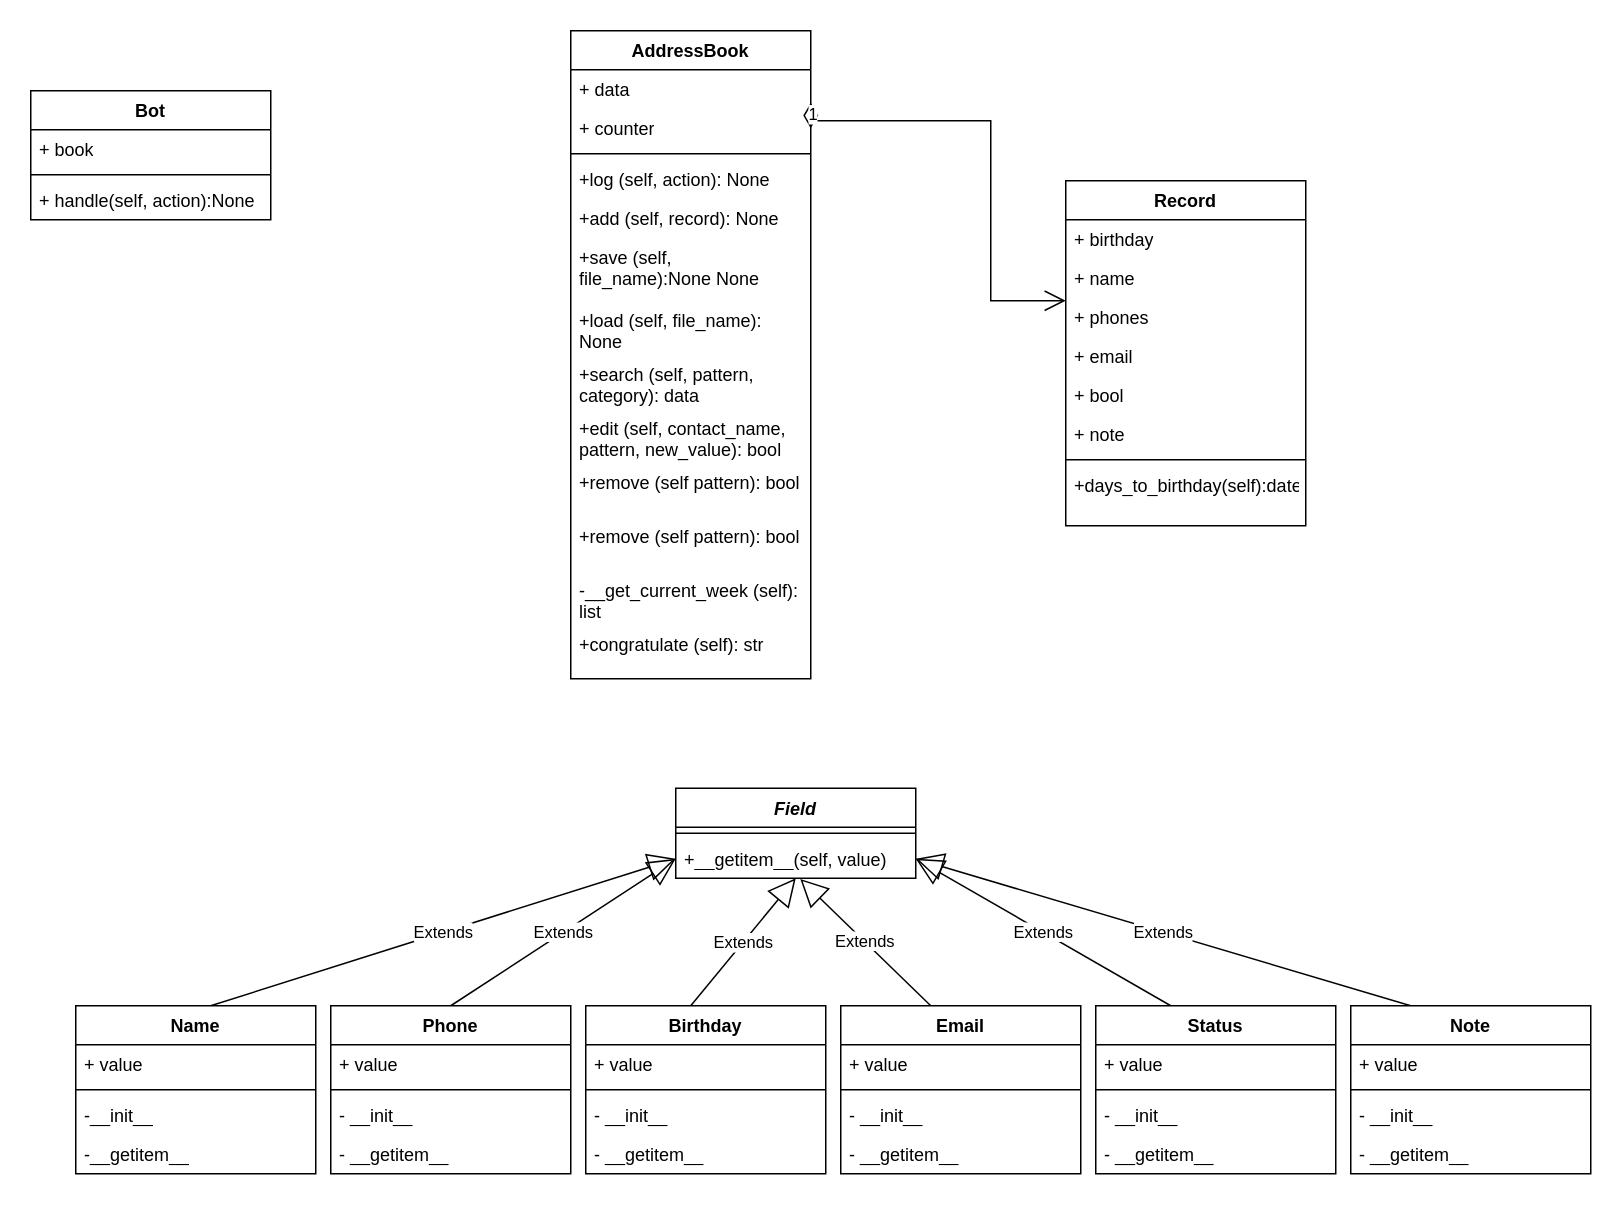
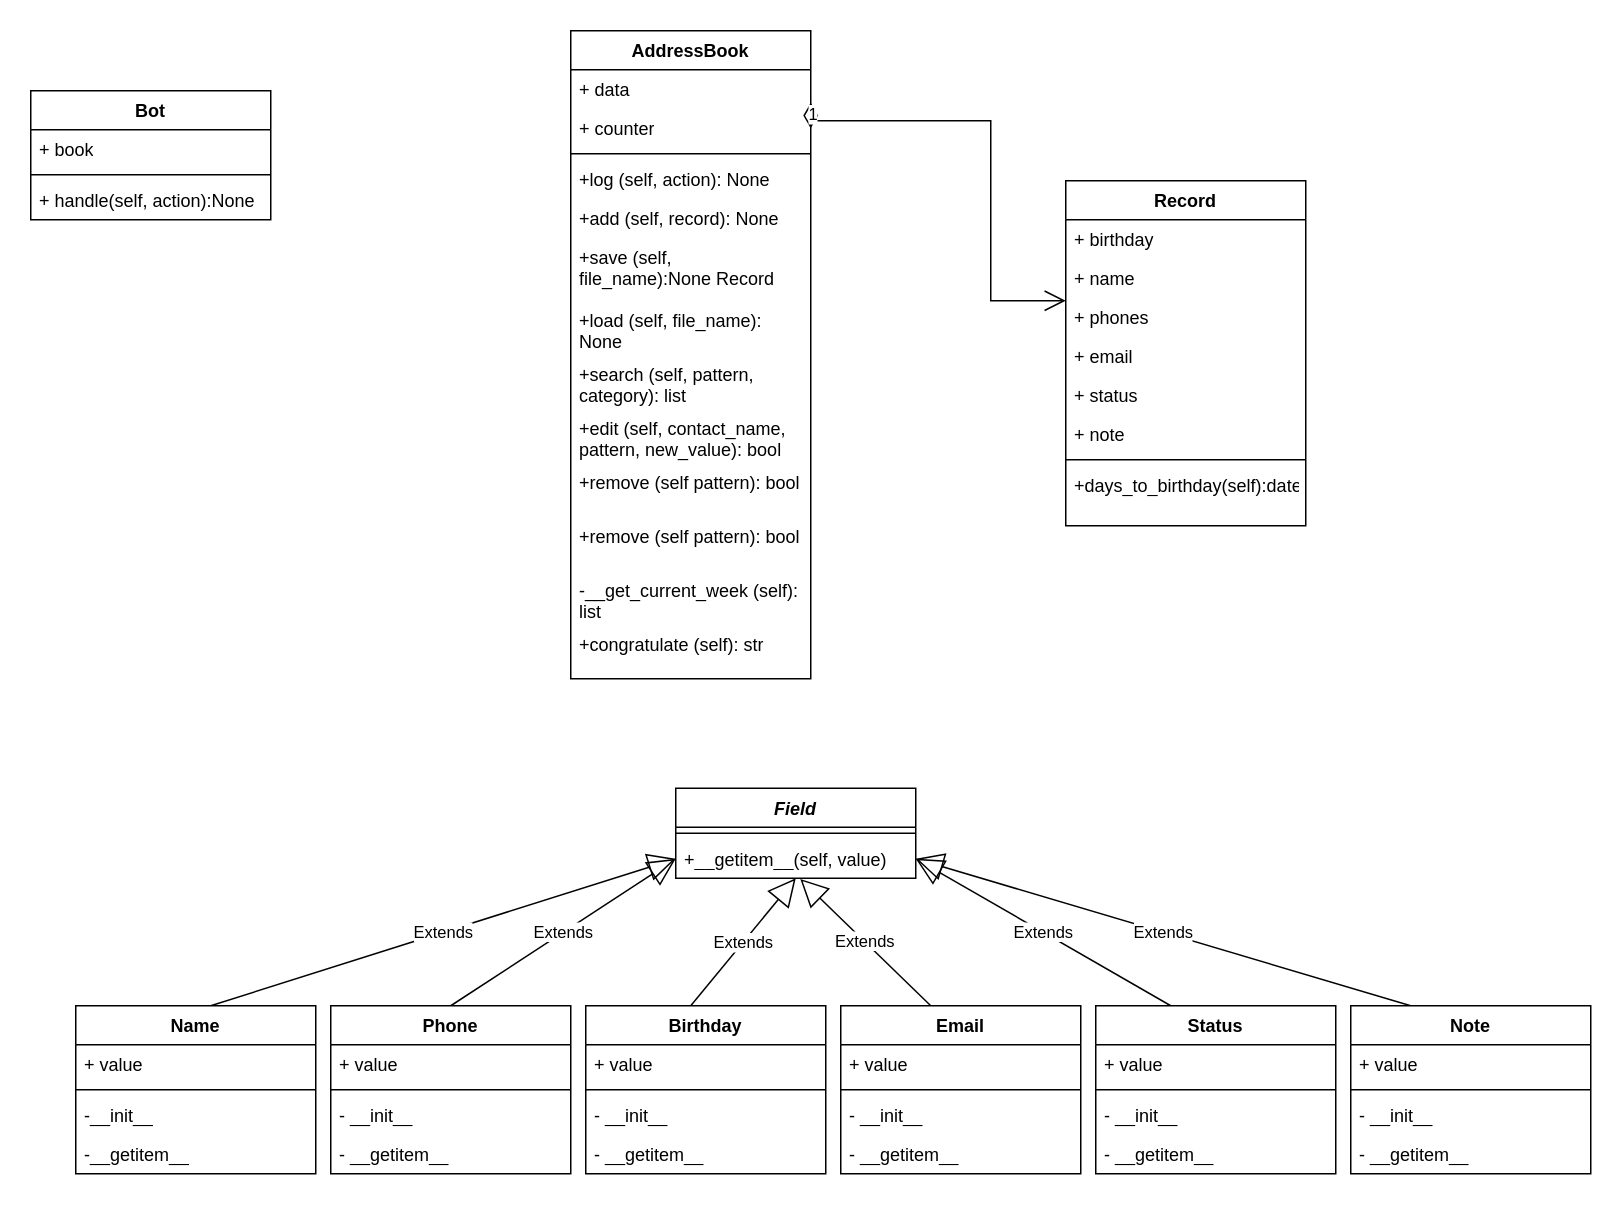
(692, 270) -> (692, 270)
(692, 387) -> (692, 387)
(1100, 397) -> (1113, 397)
